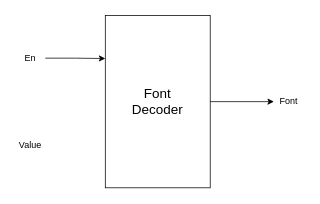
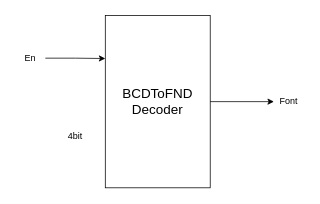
(158, 102) -> (158, 102)
none -> (75, 137)
(30, 145) -> none
